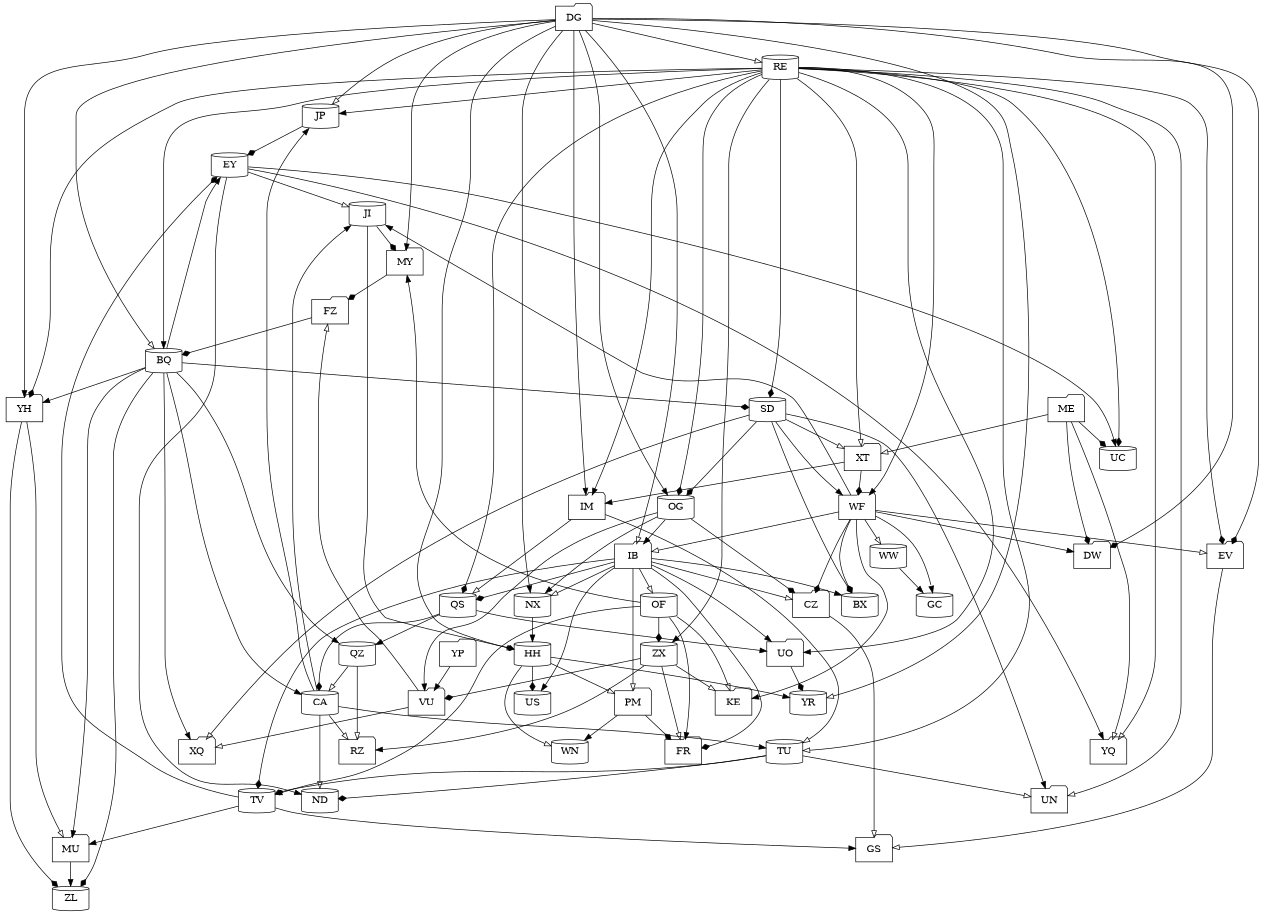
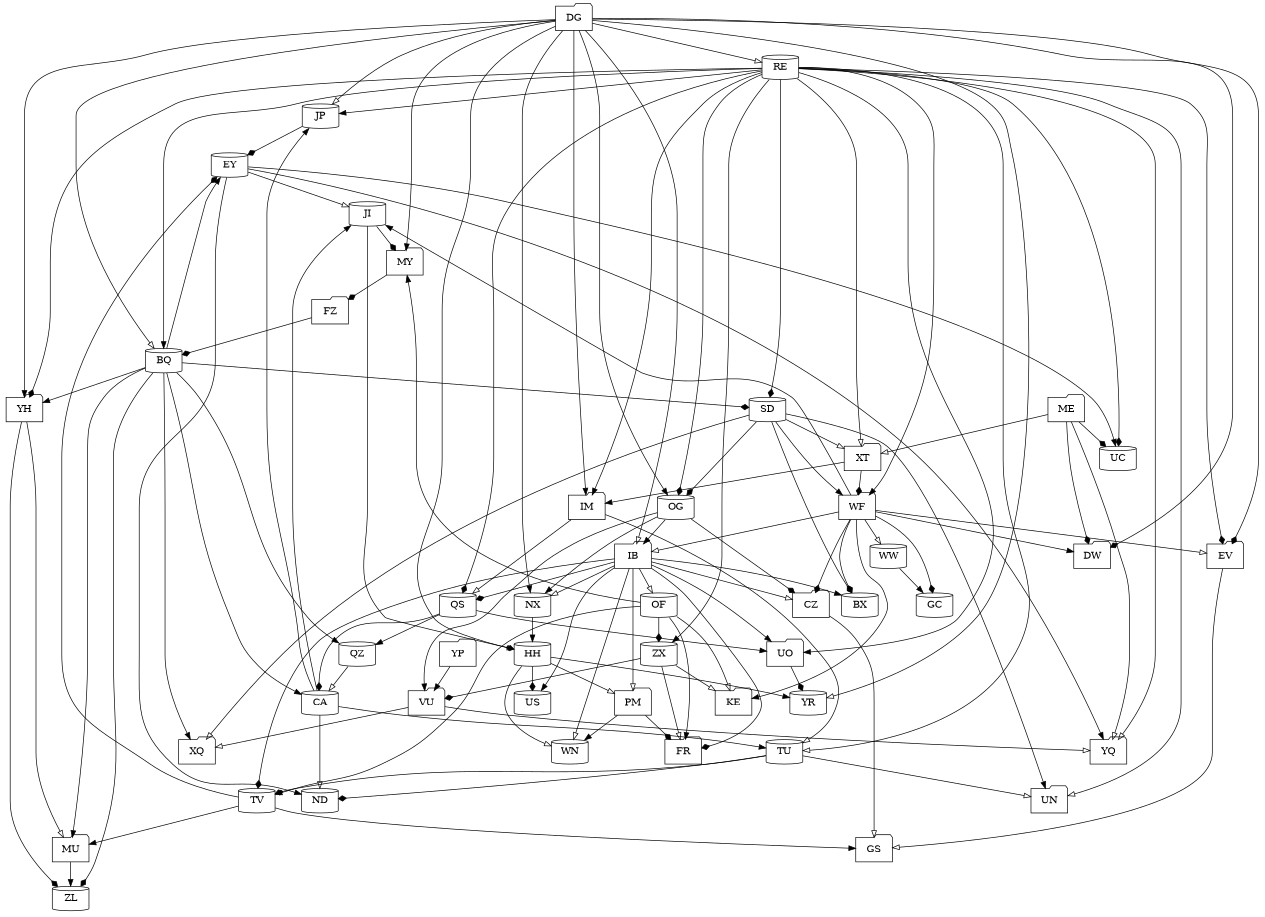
(319, 526) -> (763, 735)
(912, 543) -> (912, 543)
none -> (602, 651)
(357, 752) -> none
